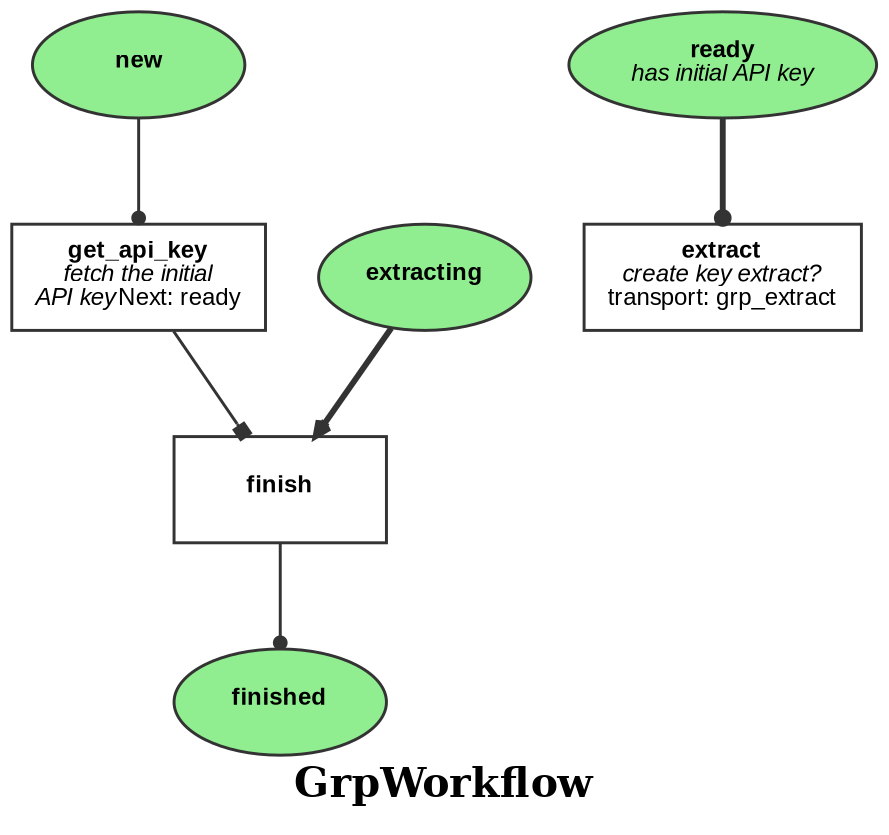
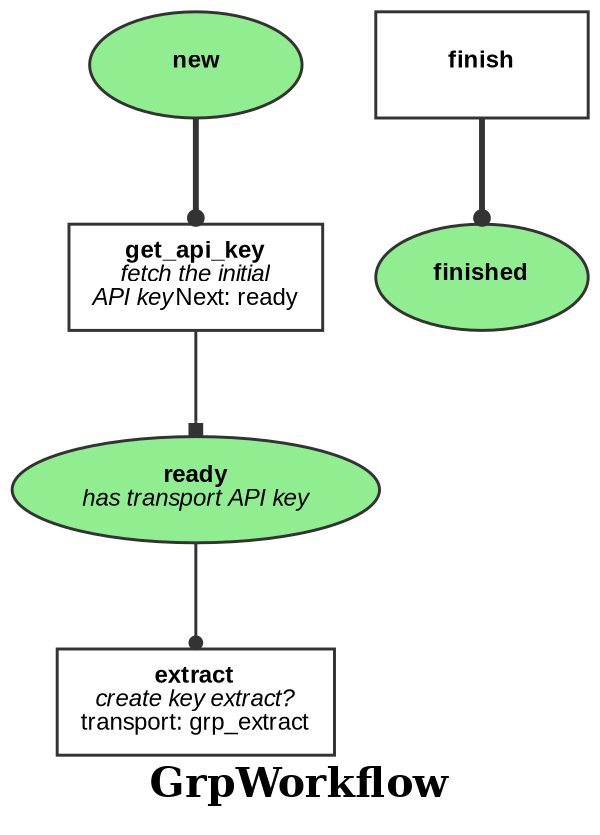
(723, 74) -> (196, 499)
(139, 165) -> (196, 165)
(723, 165) -> (196, 590)
(425, 277) -> none
(205, 378) -> (196, 376)
(280, 590) -> (482, 165)
